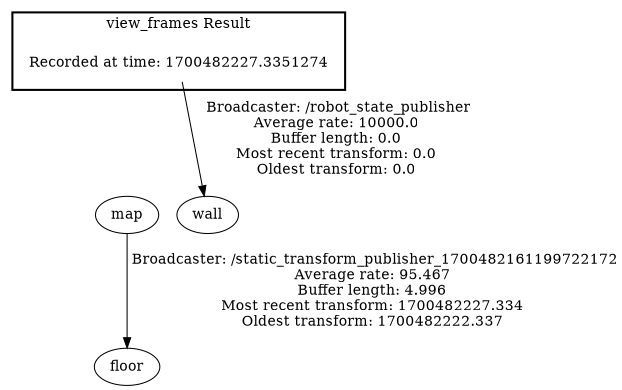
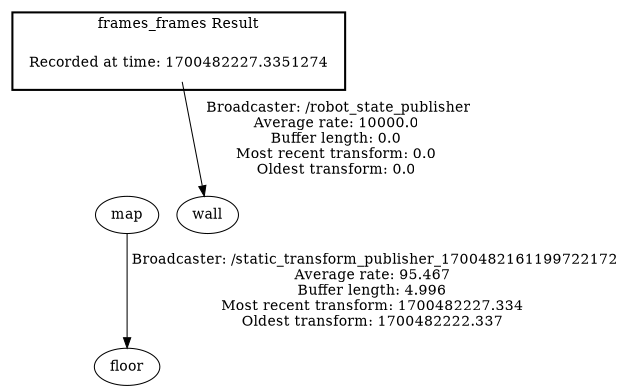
(179, 24) -> (179, 24)
